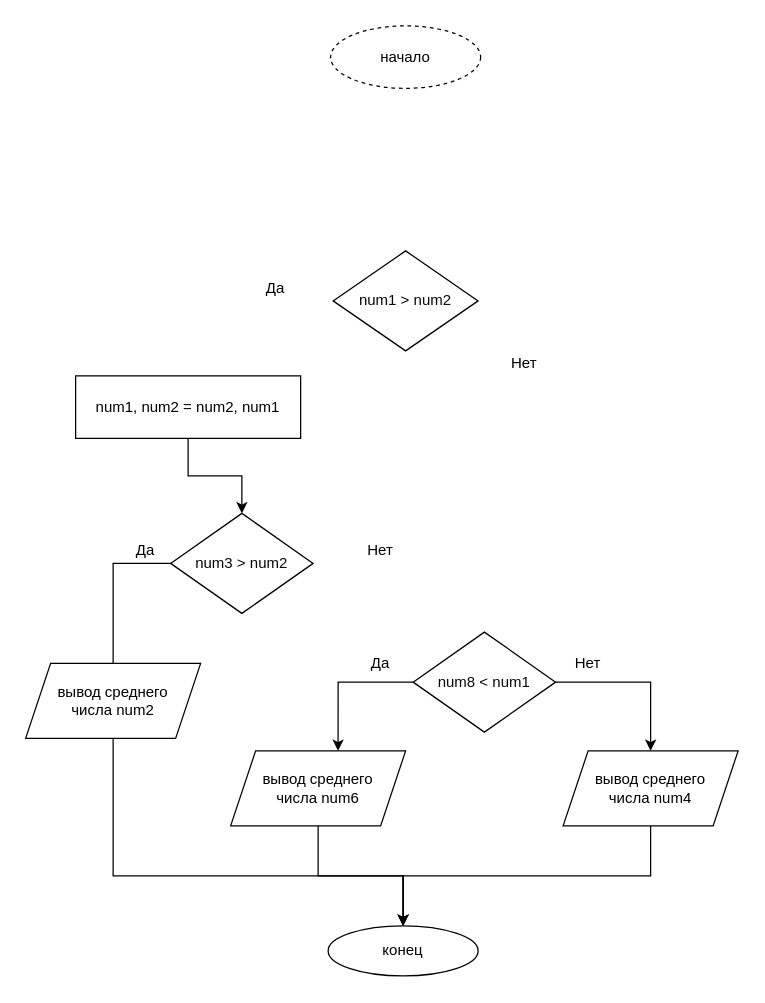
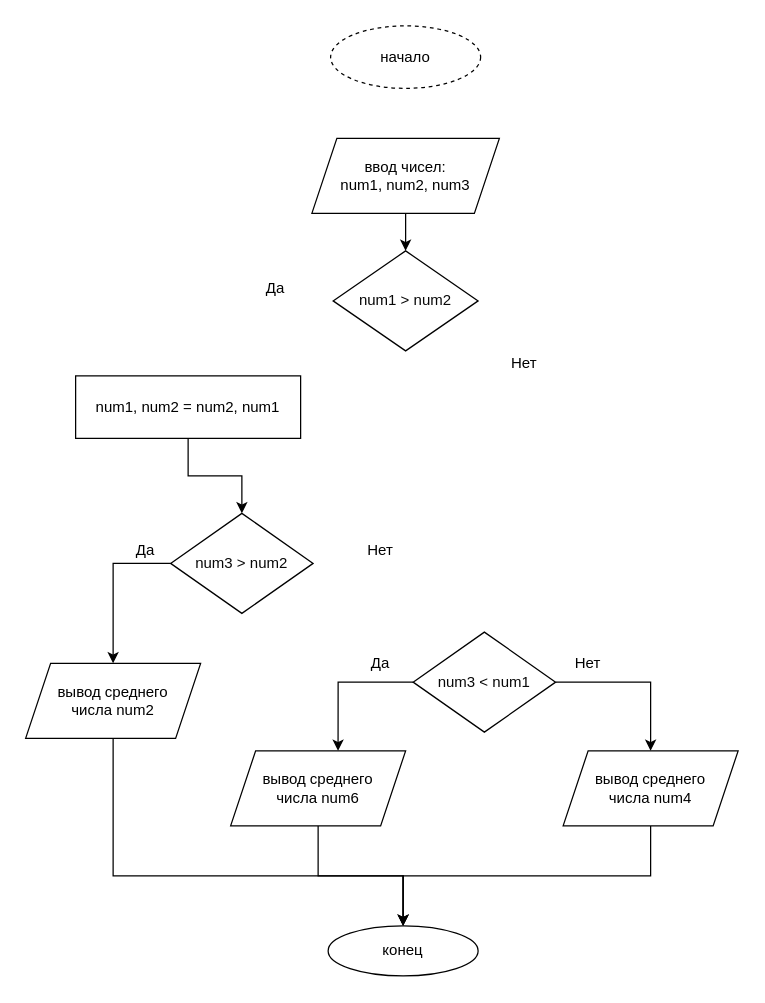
none -> (406, 176)
none -> (406, 236)
(113, 656) -> (113, 653)
(484, 682) -> (484, 682)
